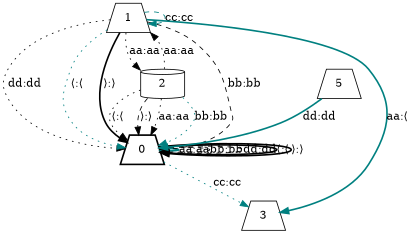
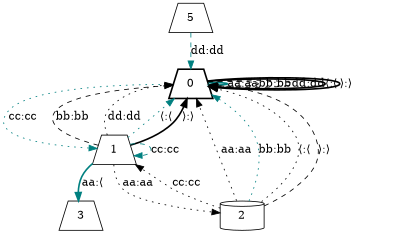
(179, 51) -> (186, 183)
(248, 133) -> (191, 47)
(202, 182) -> (37, 97)
